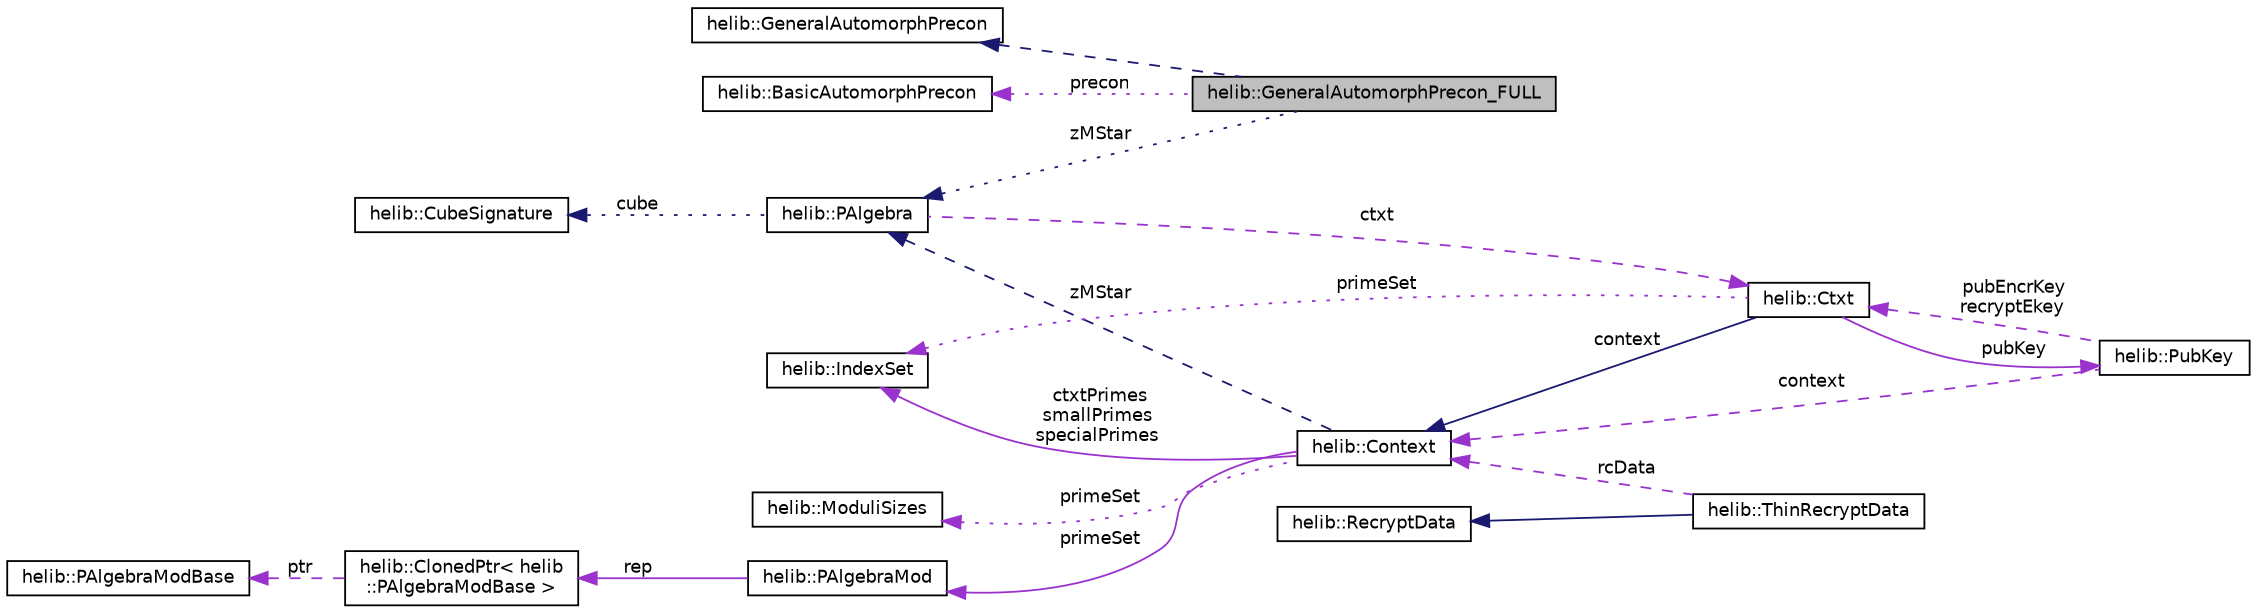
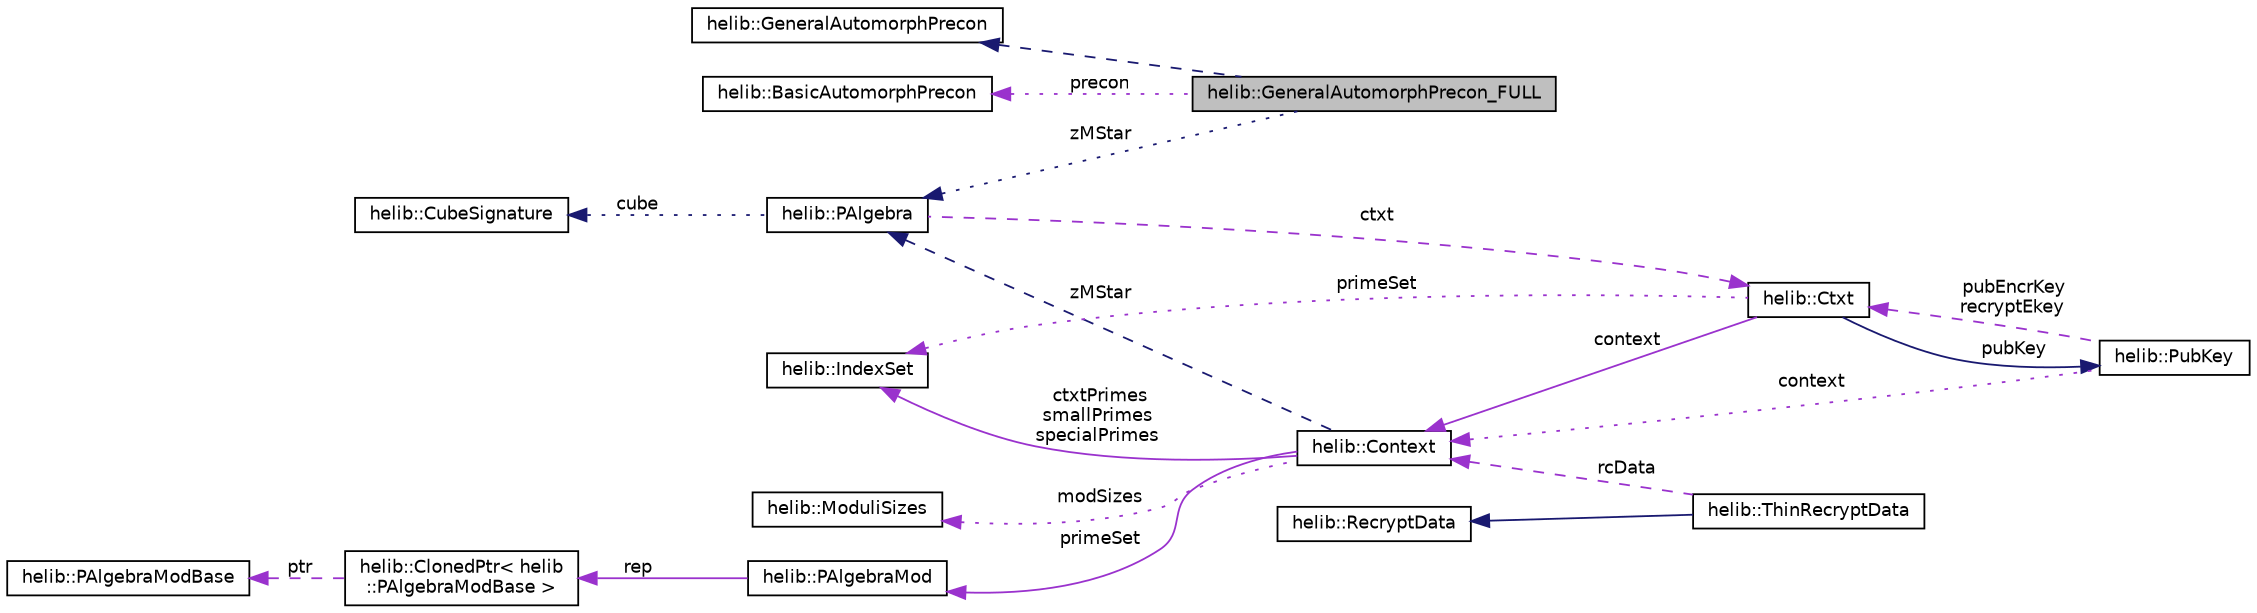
(1958, 360) -> (1958, 360)
(1600, 371) -> (1600, 371)
(1785, 407) -> (1785, 407)
(1098, 498) -> (1098, 498)
